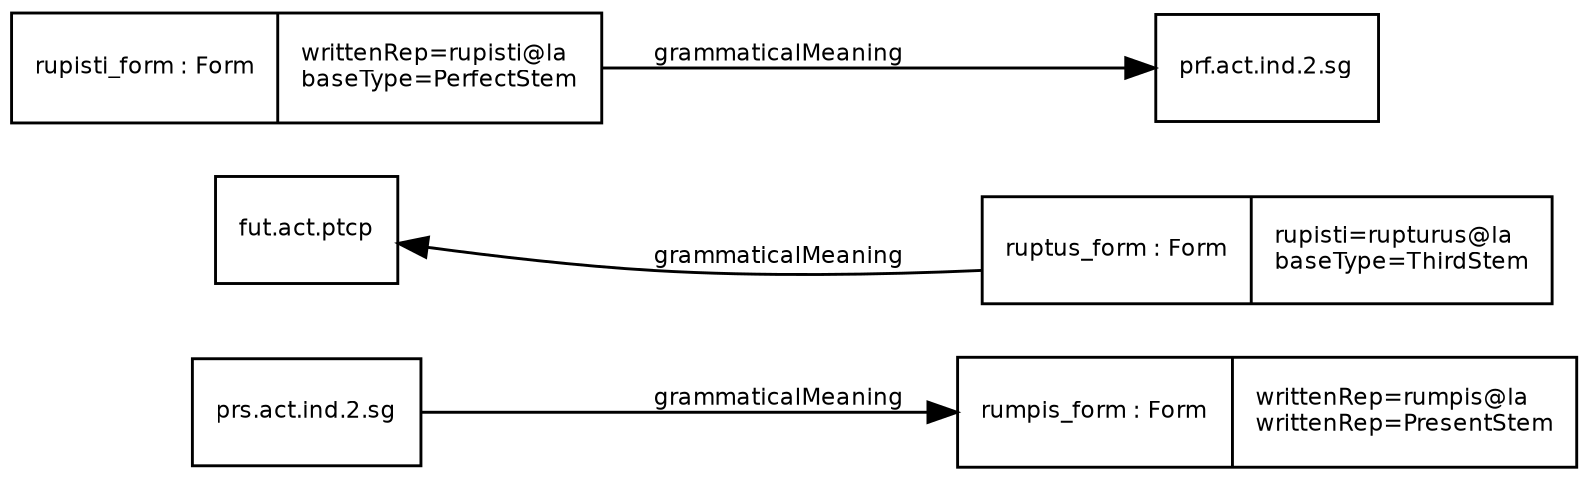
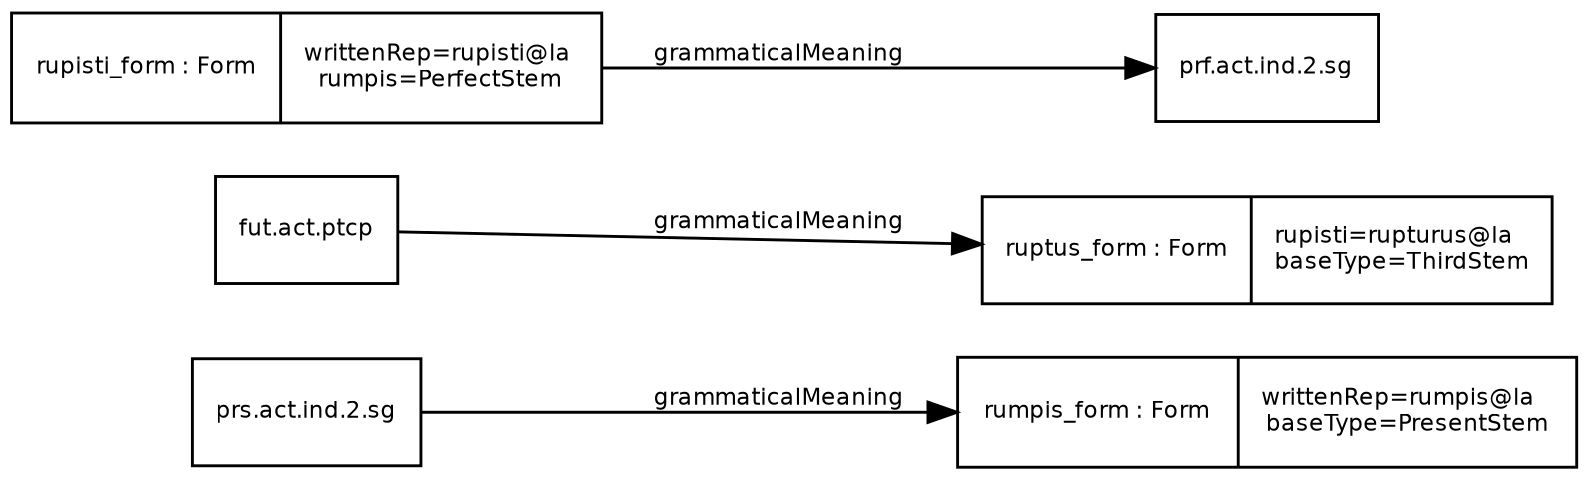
(440, 80) -> (441, 80)
(704, 273) -> (675, 238)
(1405, 424) -> (1407, 424)
